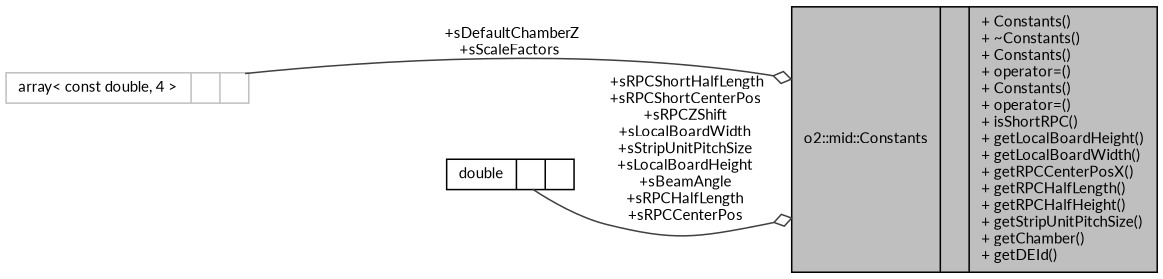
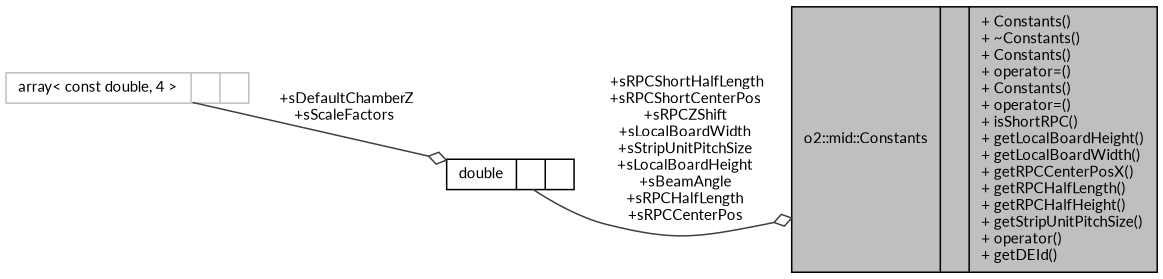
(509, 59) -> (310, 129)
(1034, 239) -> (1022, 239)
